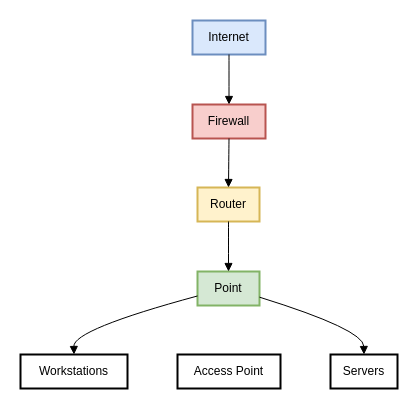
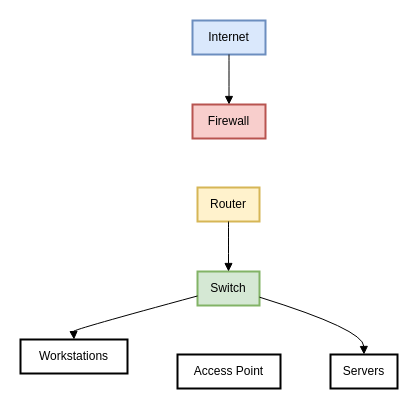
(229, 159) -> none
(229, 289) -> (229, 289)
(74, 372) -> (74, 357)
